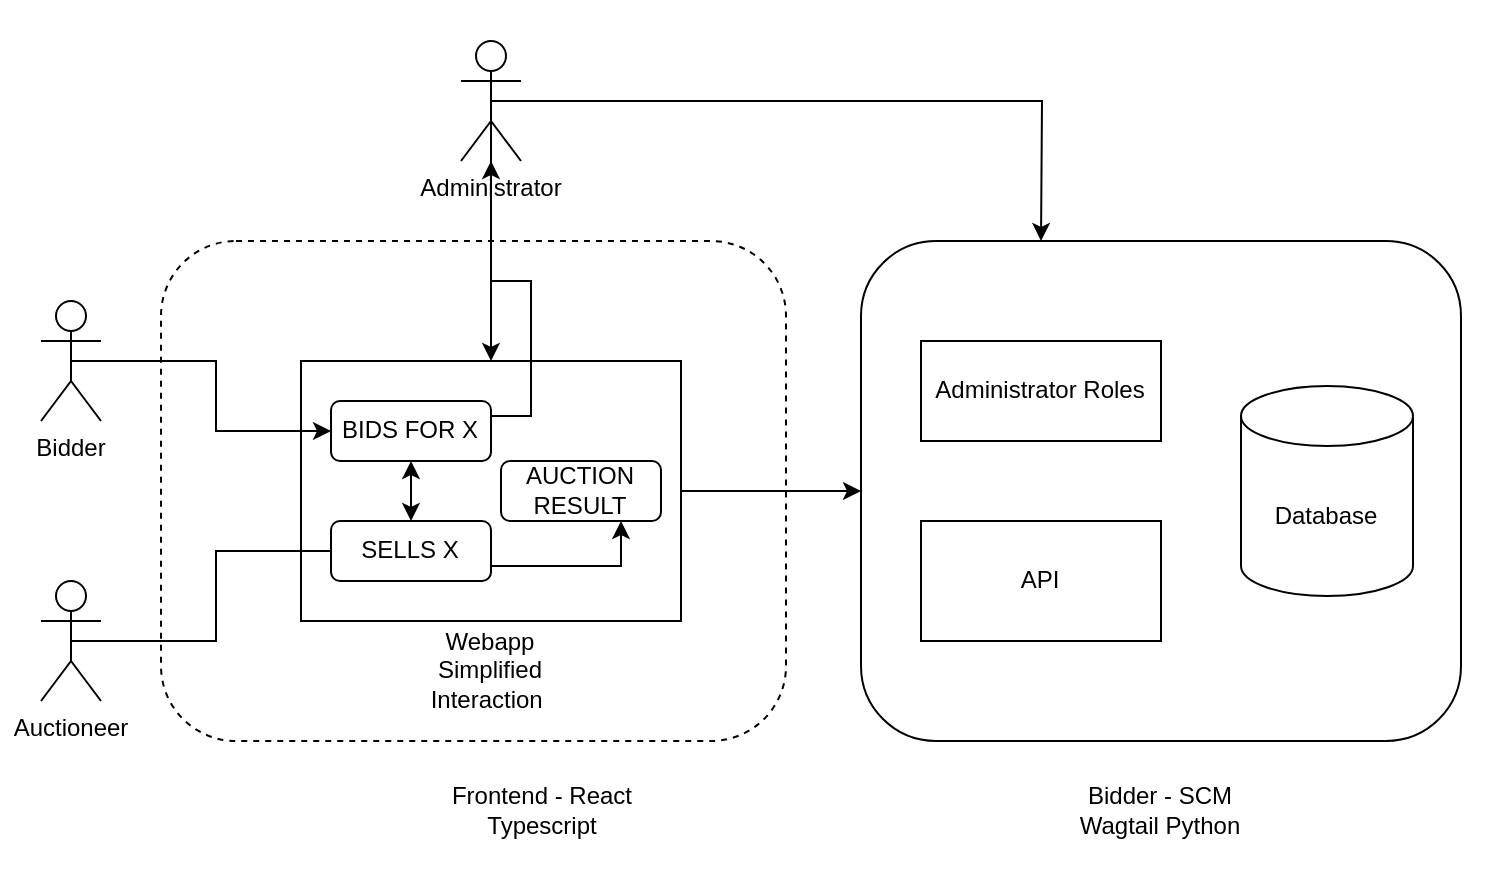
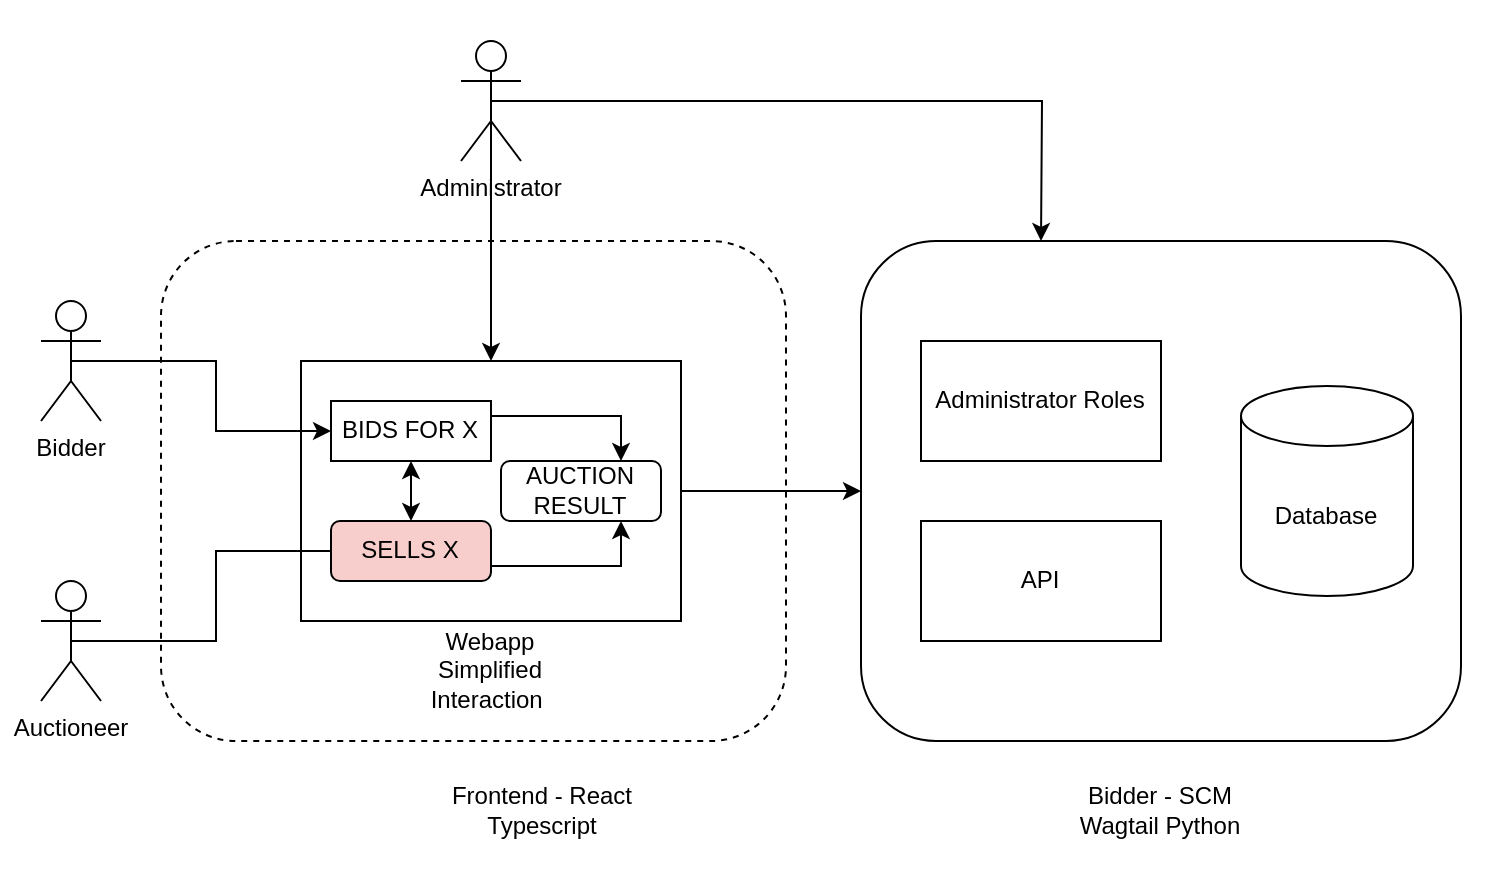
(531, 332) -> (590, 416)
(1041, 391) -> (1041, 401)
(411, 431) -> (411, 431)
(411, 551) -> (411, 551)
